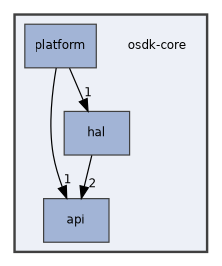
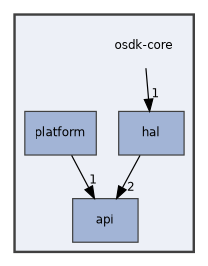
(76, 84) -> (147, 84)
